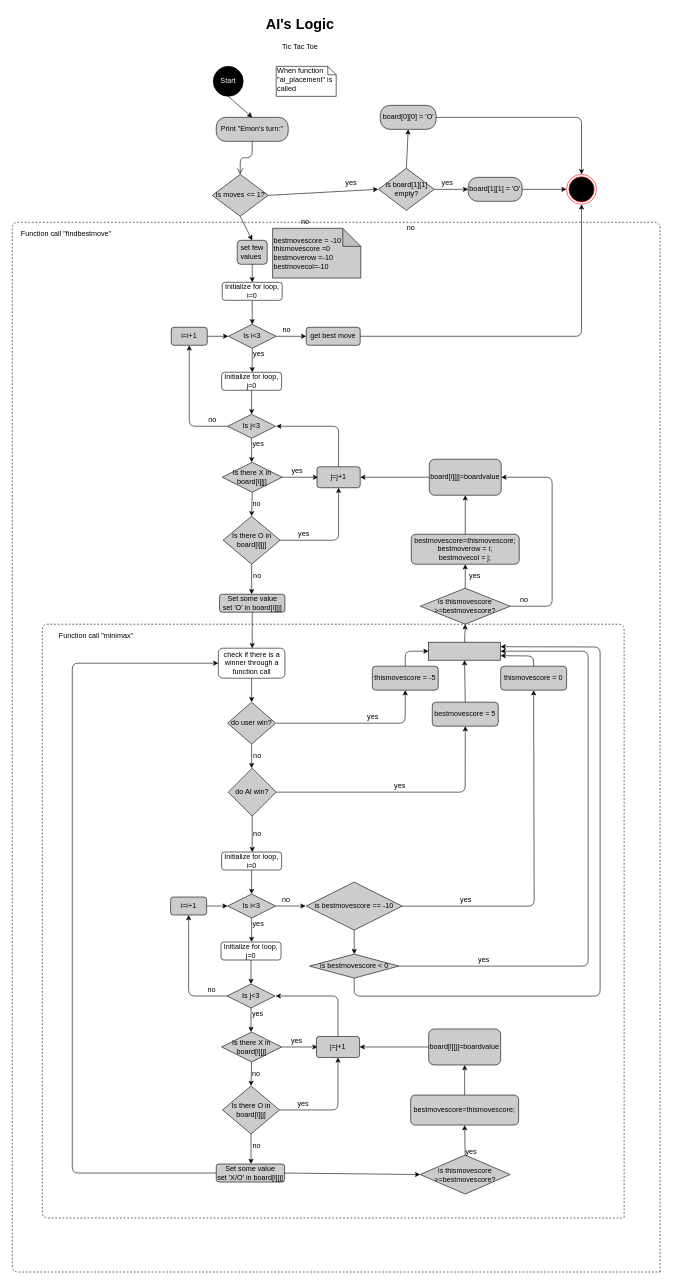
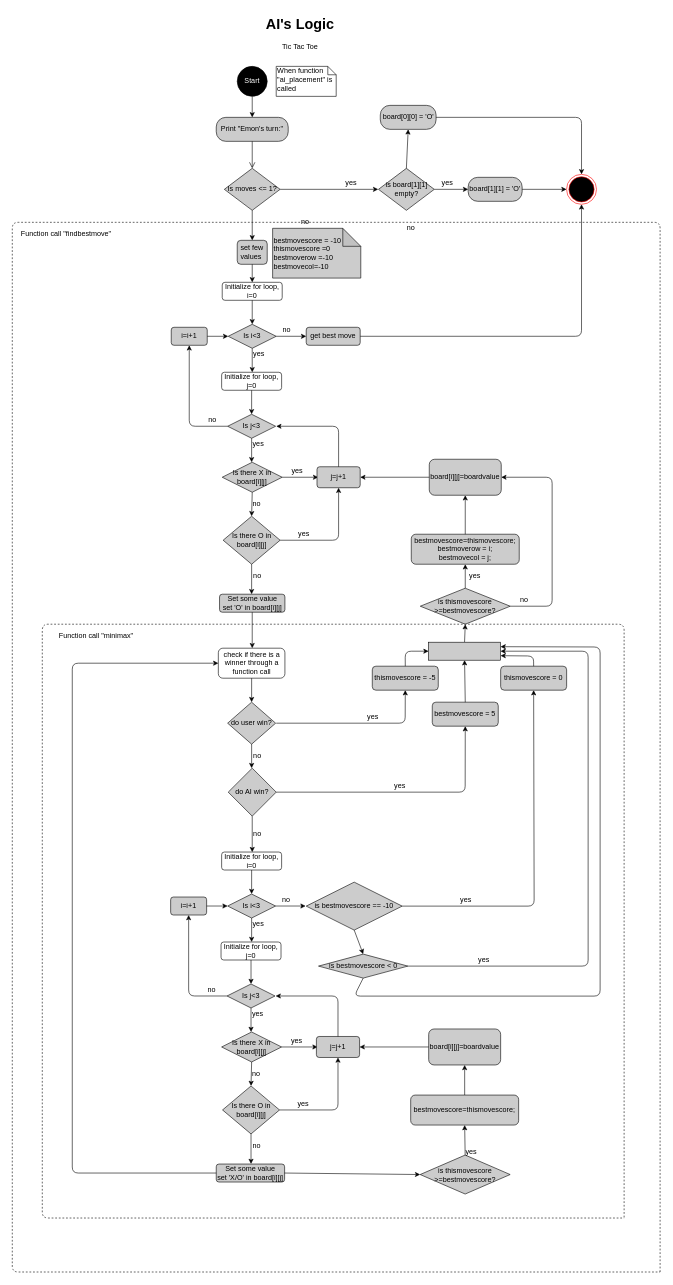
(228, 81) -> (252, 81)
(240, 195) -> (252, 189)
(354, 966) -> (363, 966)
